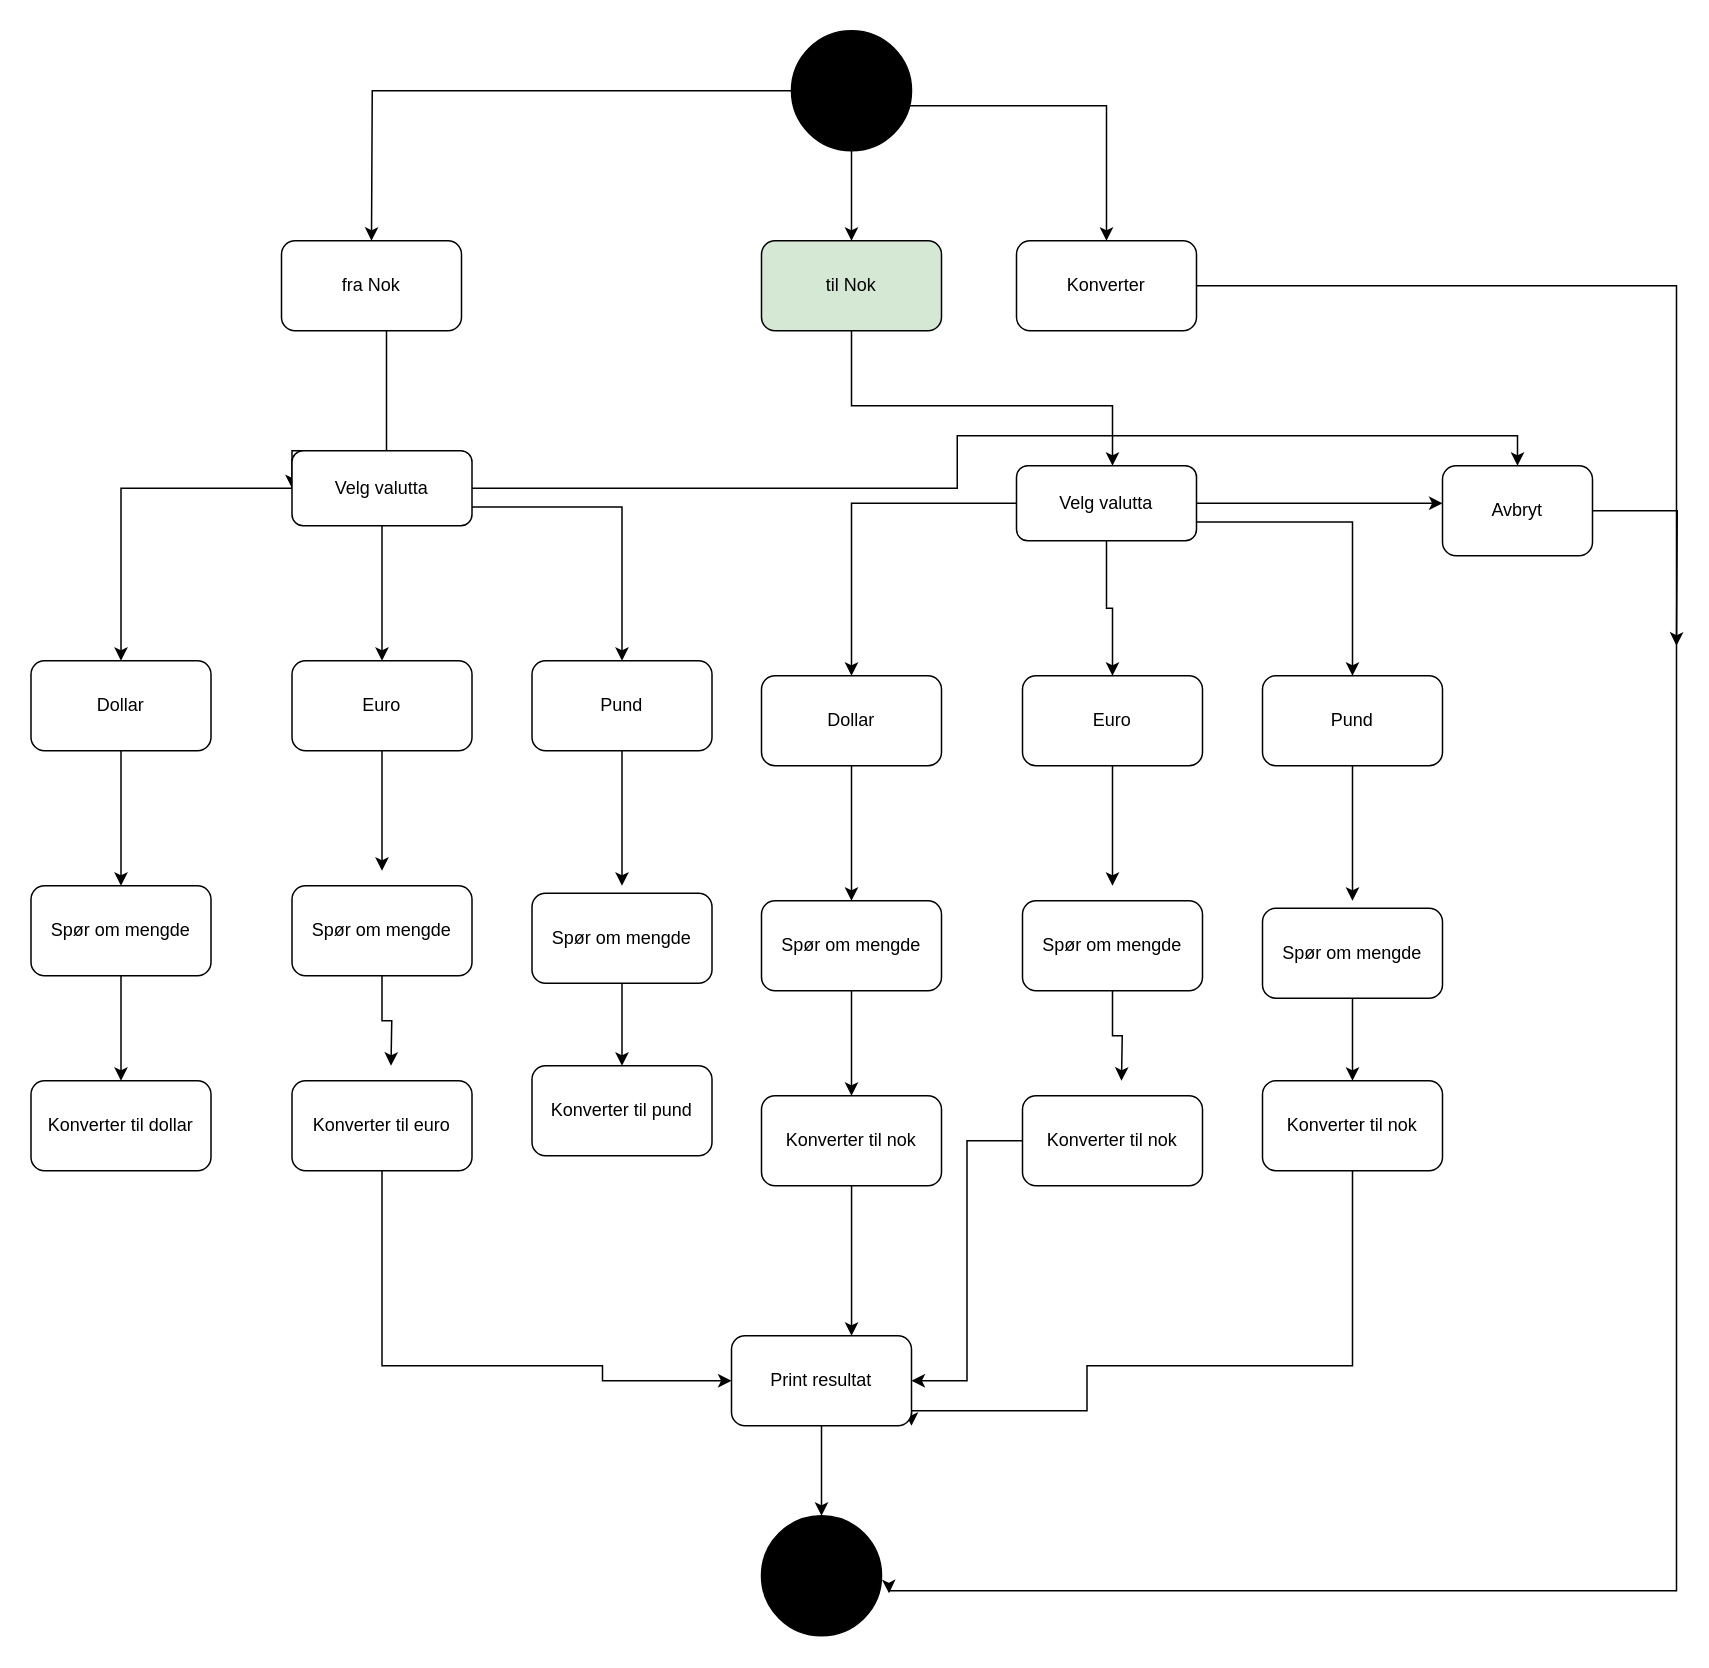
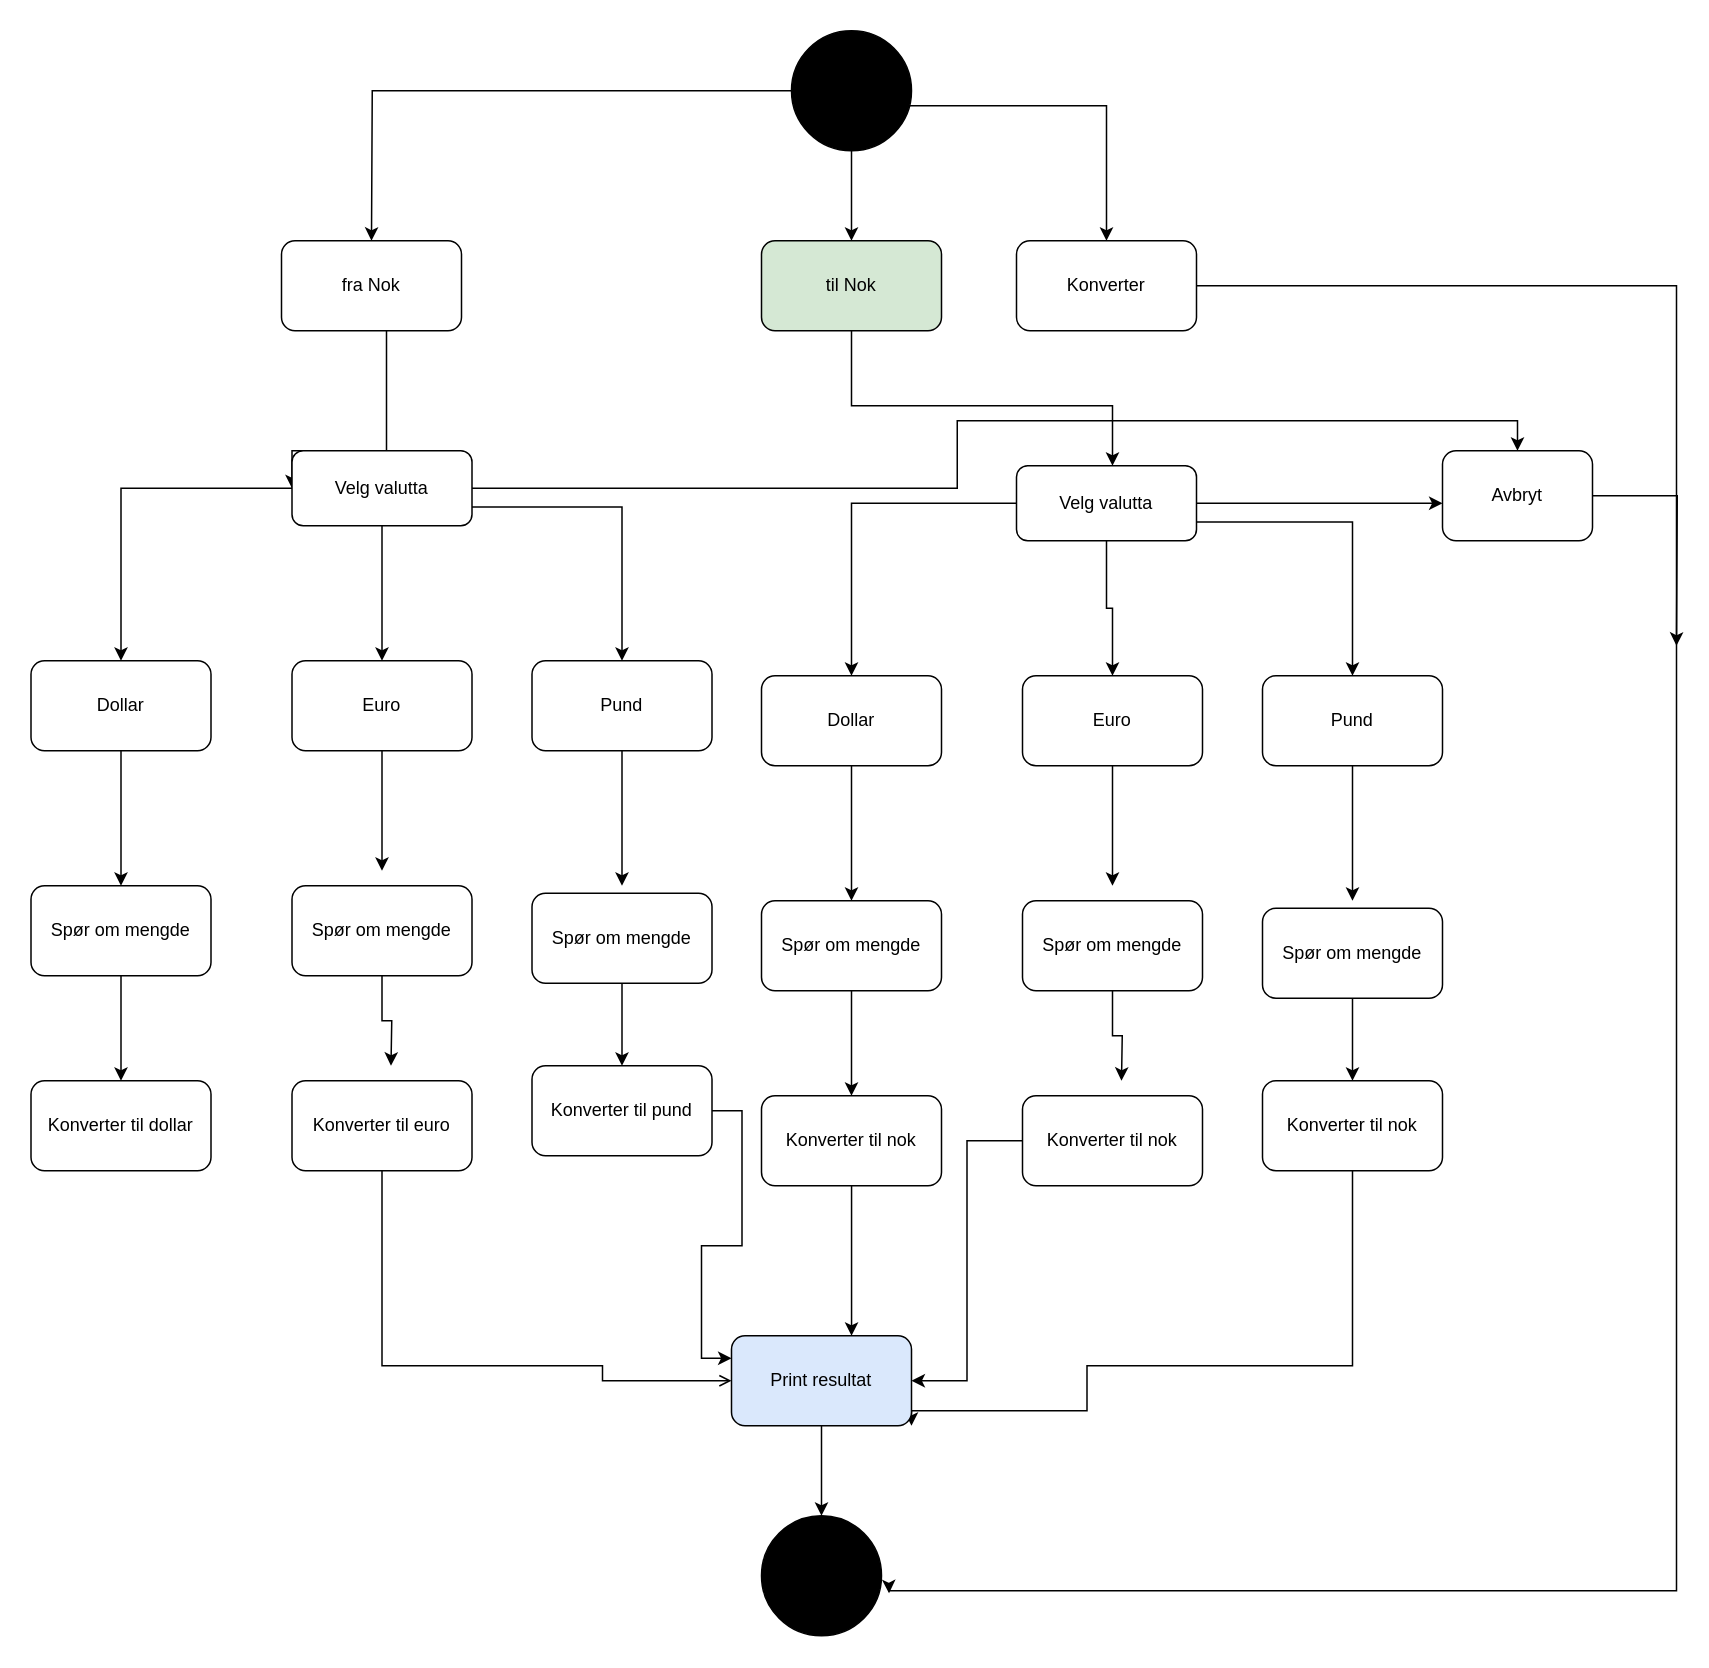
(1517, 511) -> (1517, 496)
none -> (739, 1246)
(720, 1381) -> (722, 1381)
(821, 1381) -> (821, 1381)
